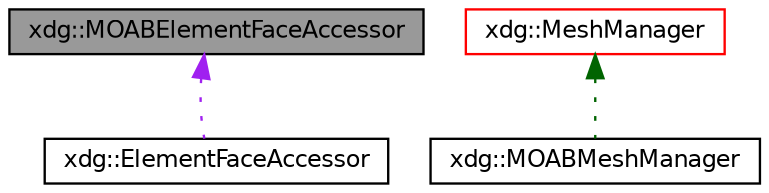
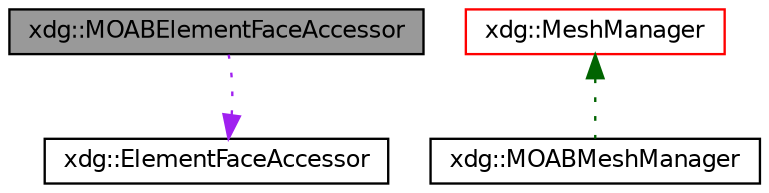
(201, 109) -> (232, 85)
